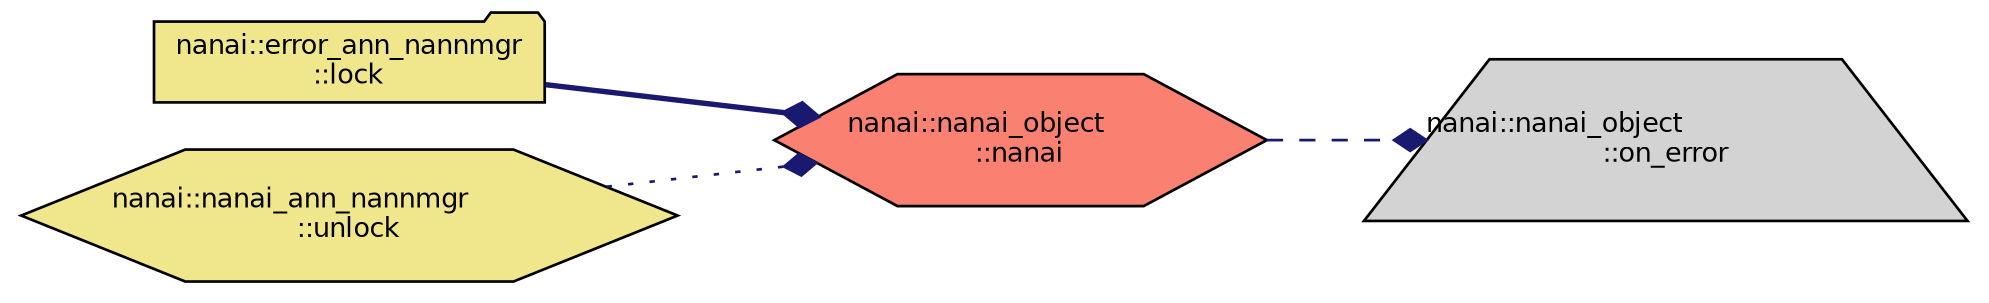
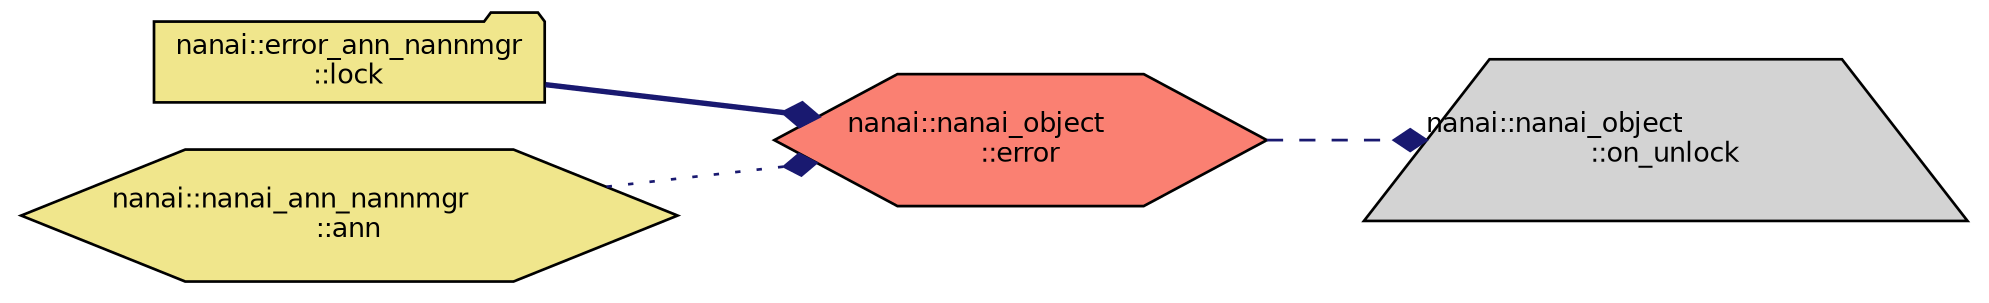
(1021, 140) -> (1021, 140)
(1666, 140) -> (1666, 140)
(349, 216) -> (349, 216)
